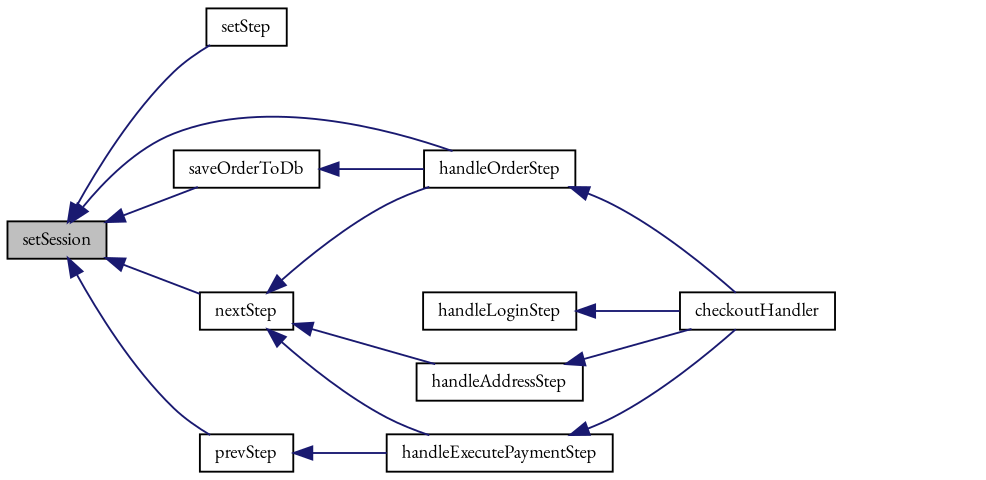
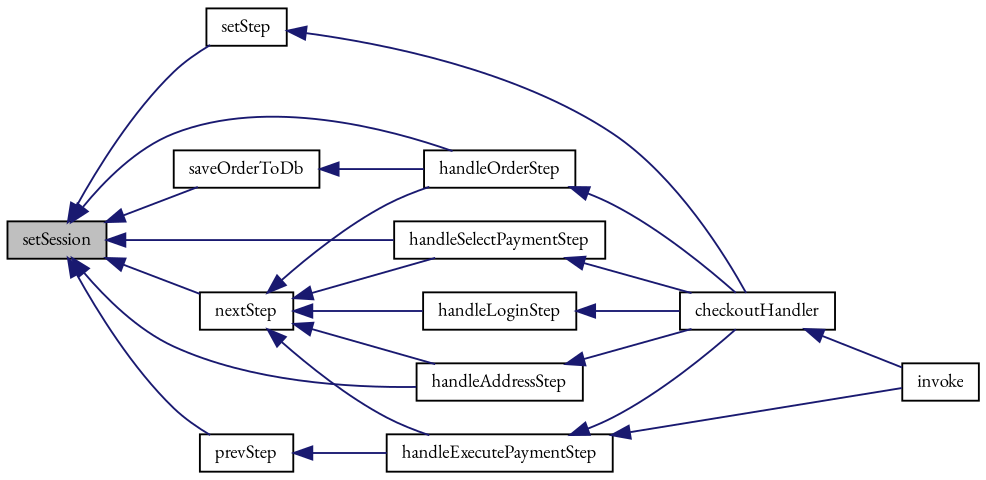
none -> (562, 105)
none -> (500, 240)
none -> (368, 311)
none -> (236, 368)
none -> (941, 382)
